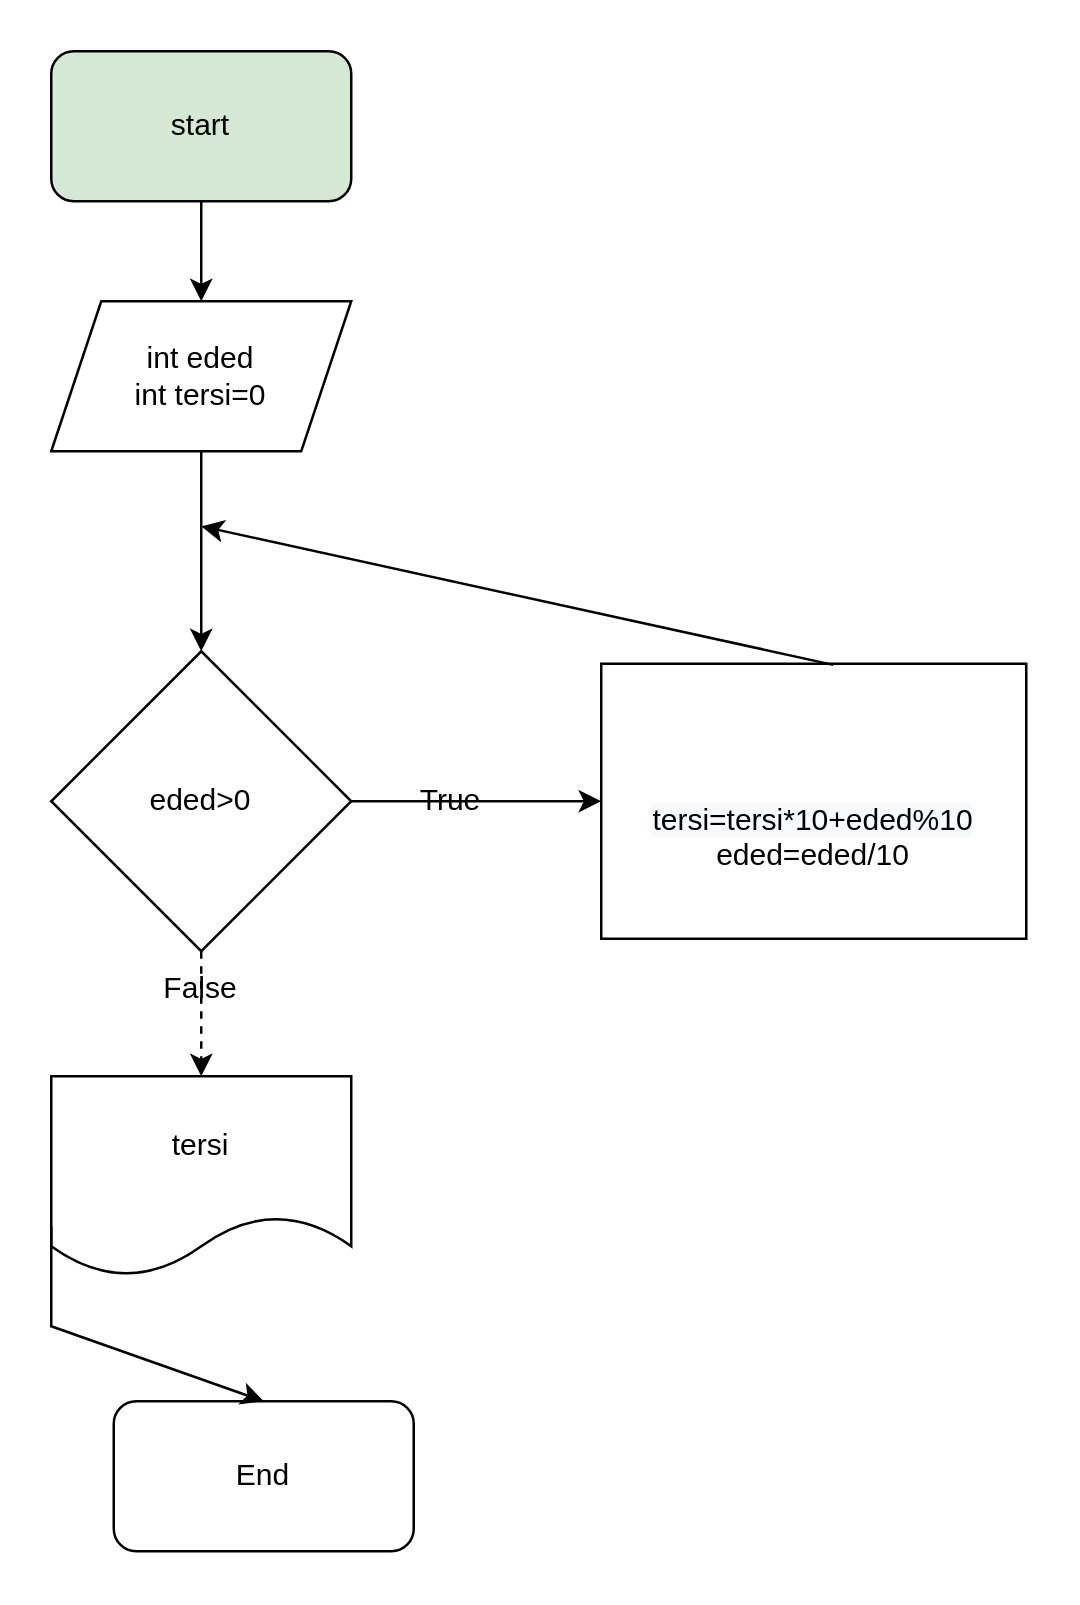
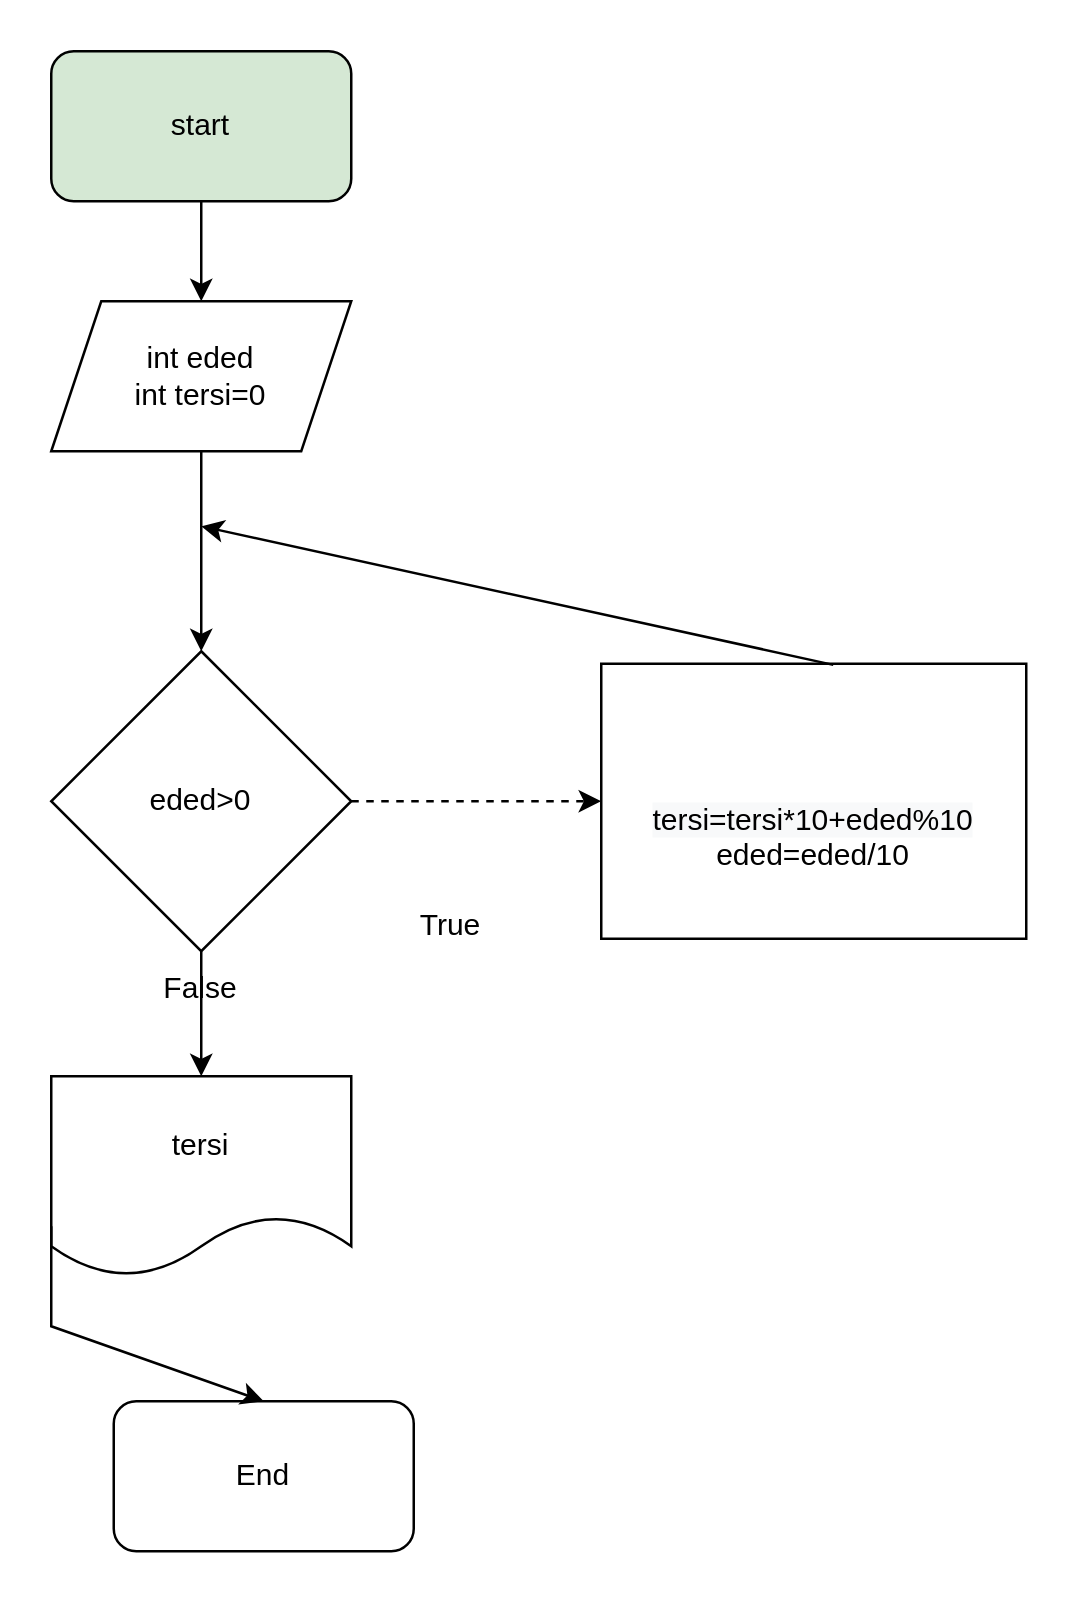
(451, 801) -> (451, 926)
(467, 801) -> (467, 801)
(201, 1027) -> (201, 1027)
